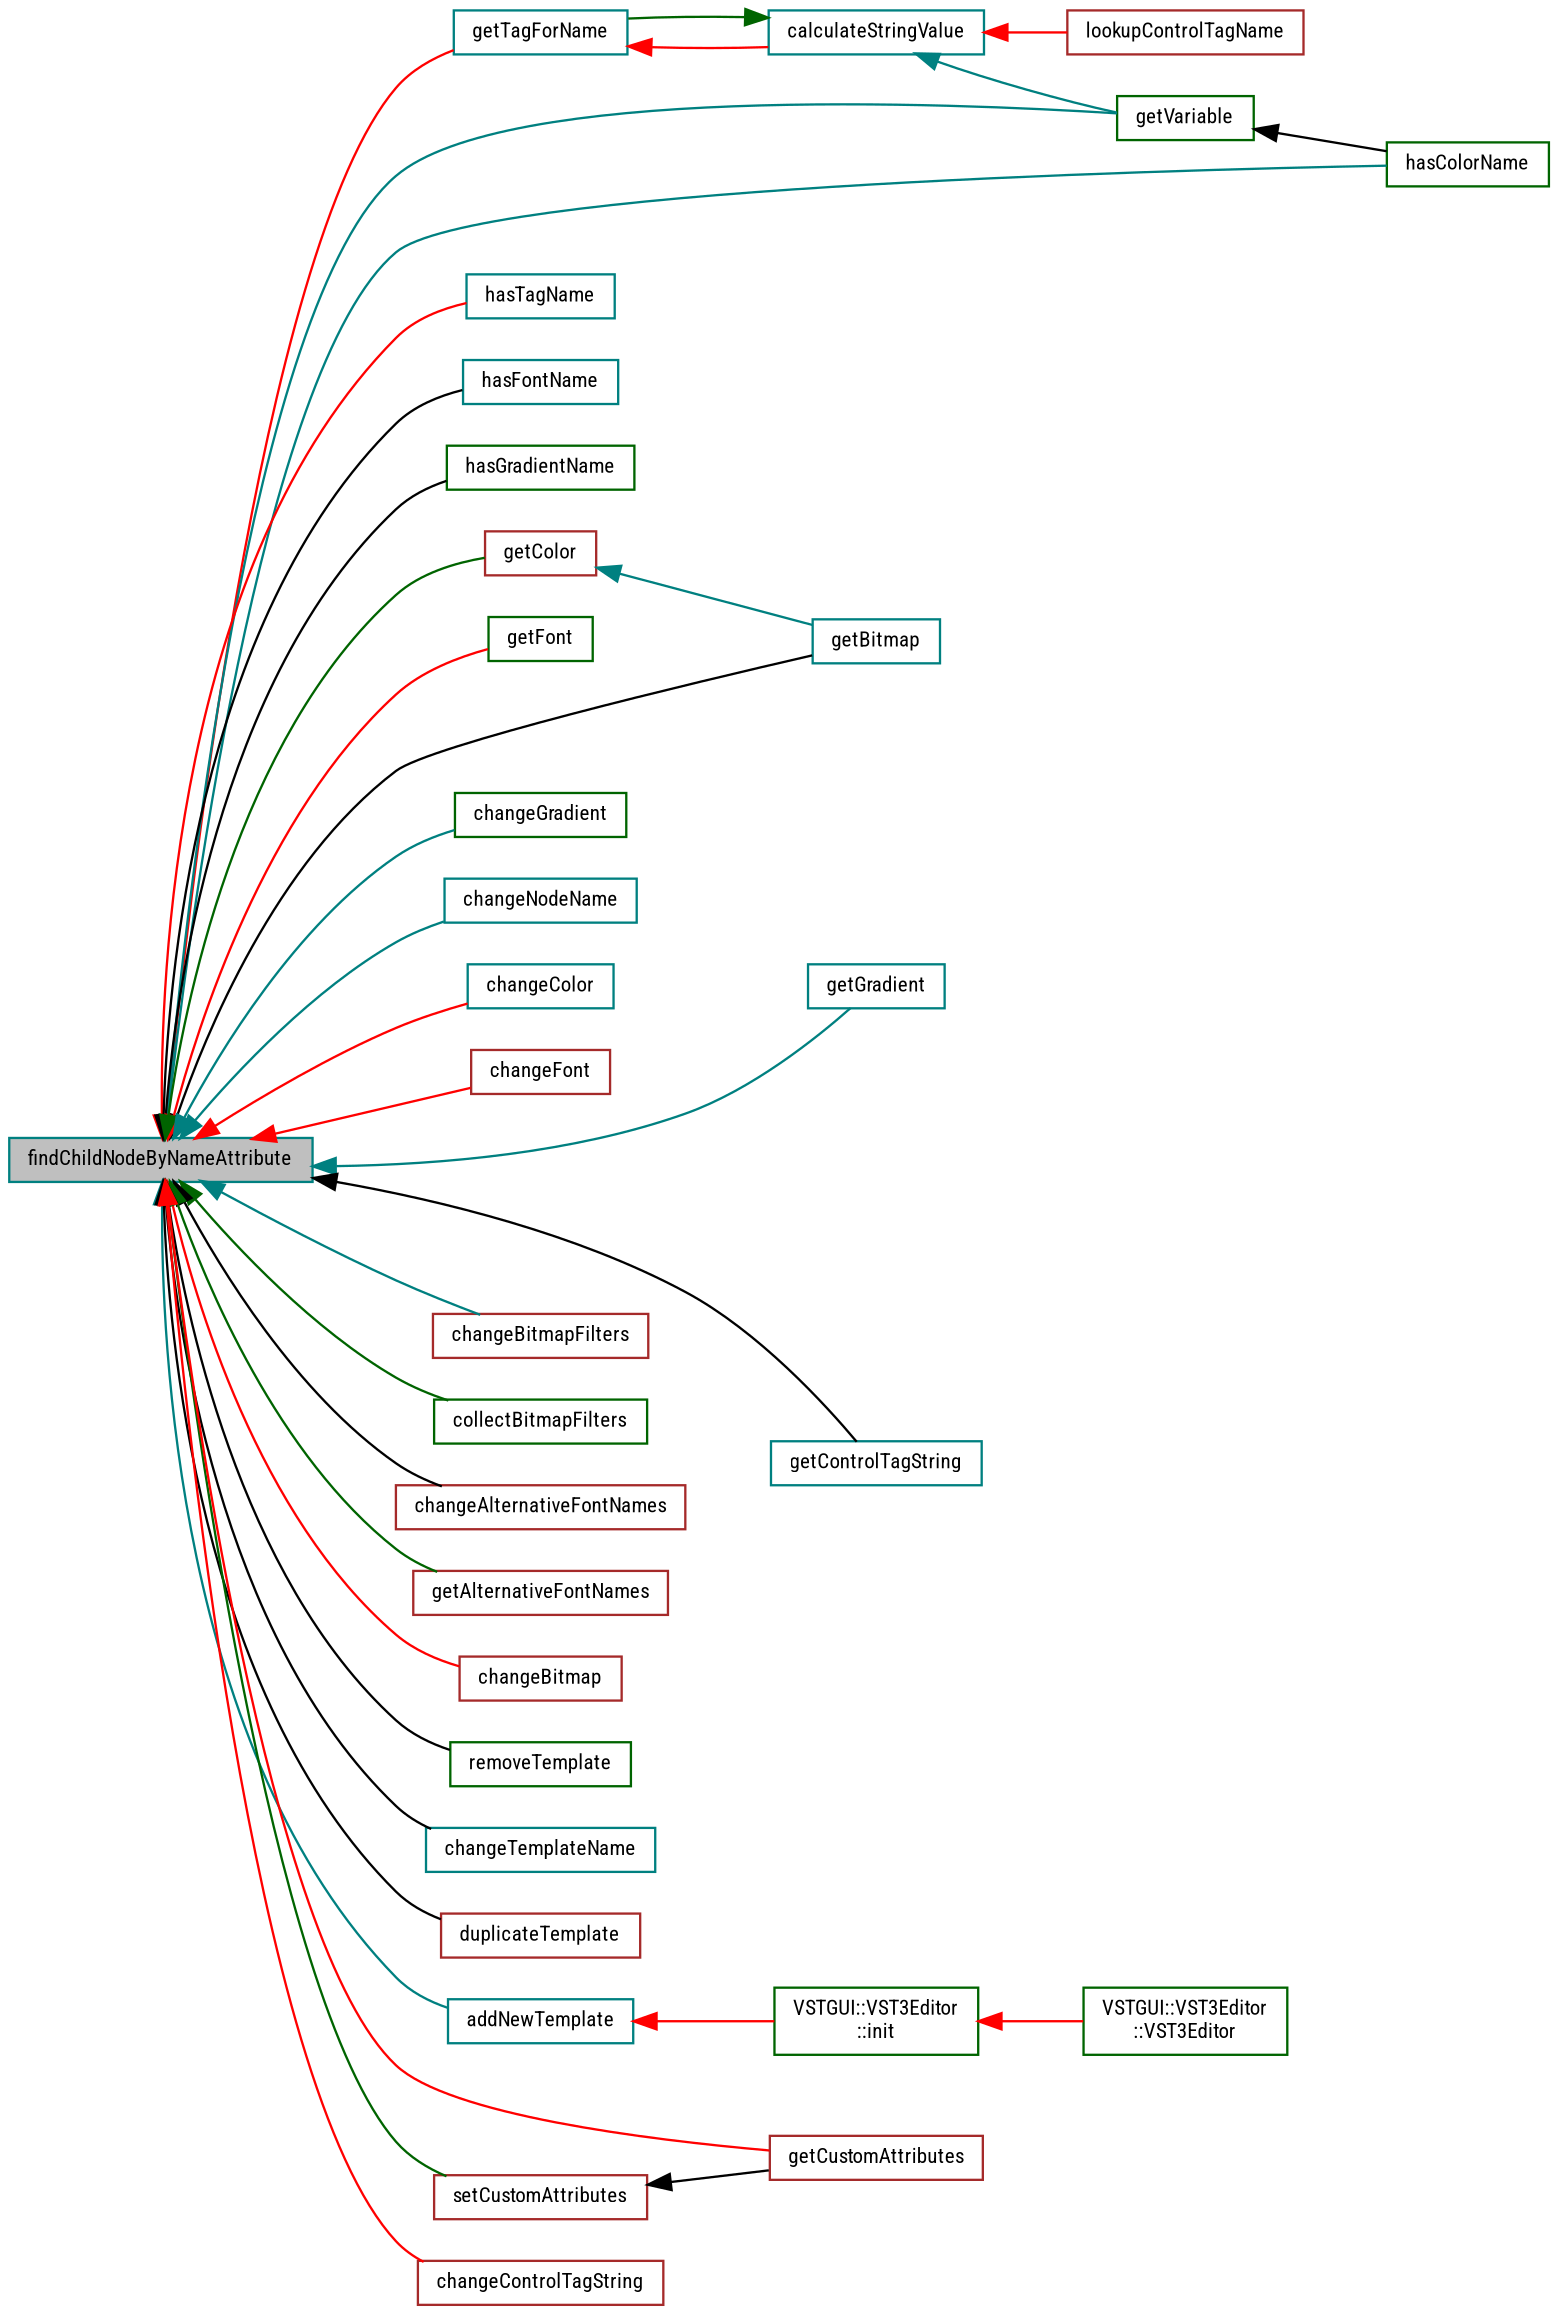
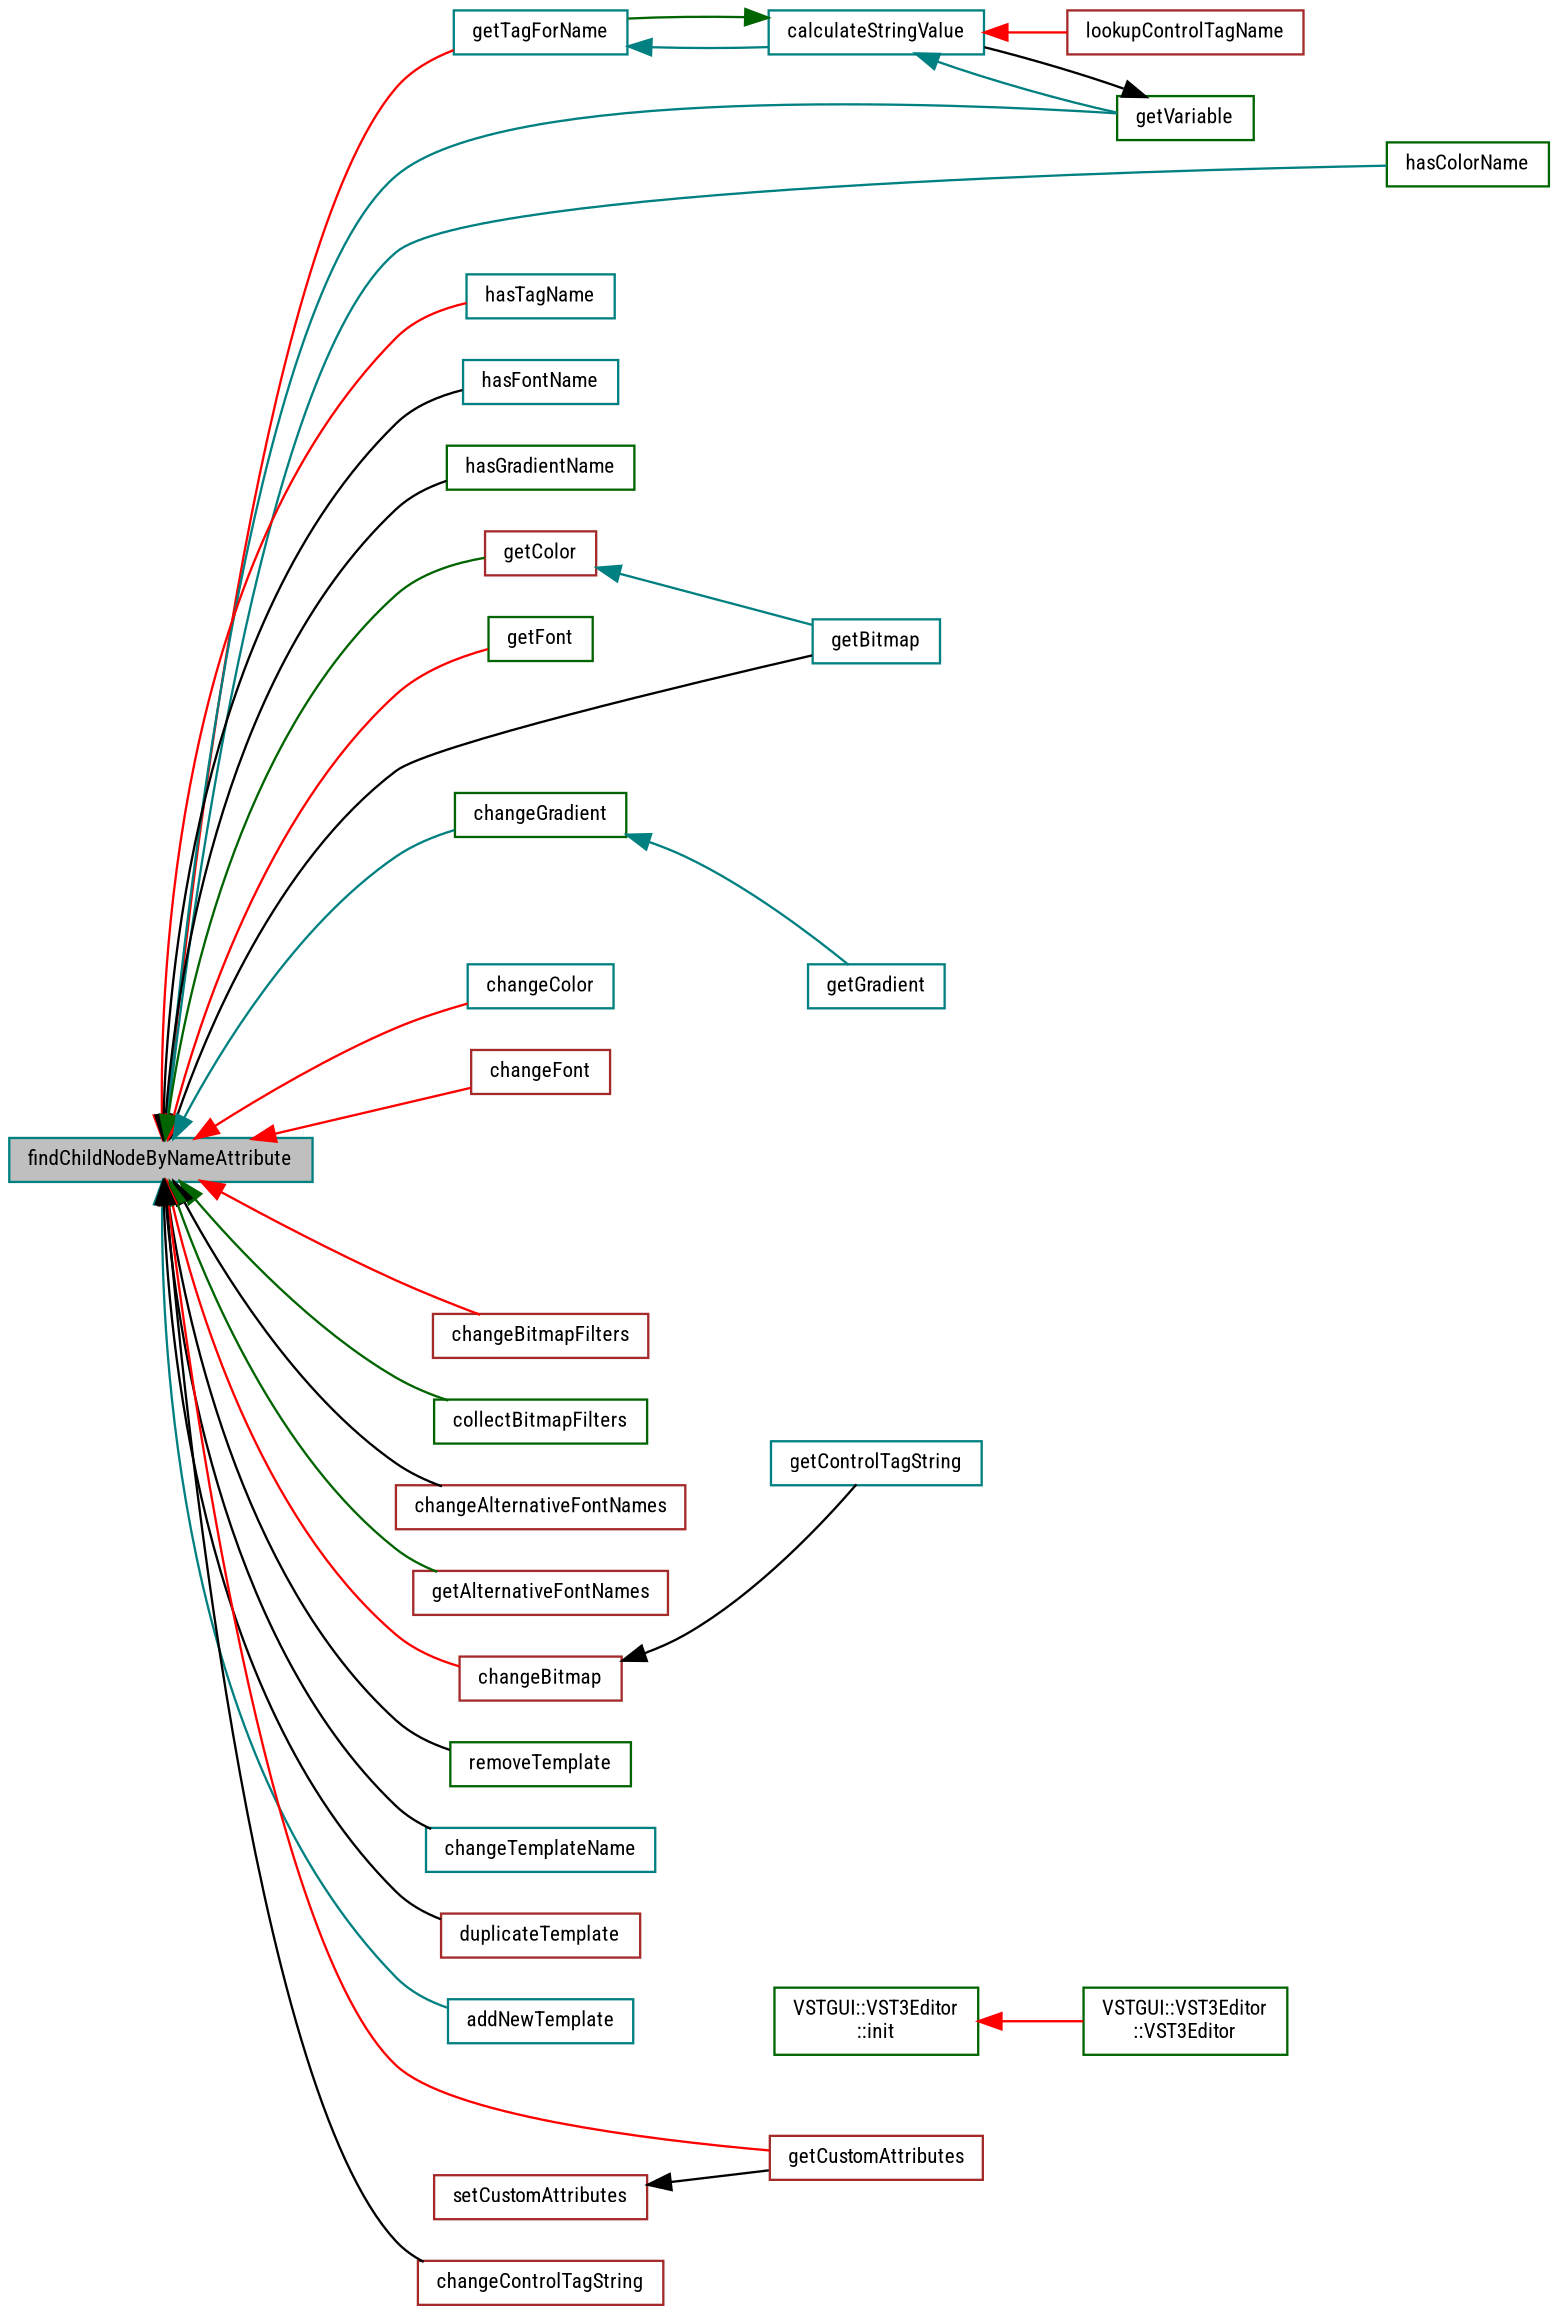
(710, 48) -> (710, 48)
(1332, 142) -> (1054, 66)
(541, 901) -> none
(610, 1135) -> (754, 895)
(348, 1258) -> (348, 1258)
(623, 1262) -> (760, 1581)
(237, 1753) -> (237, 1753)
(298, 1915) -> none
(715, 2021) -> none
